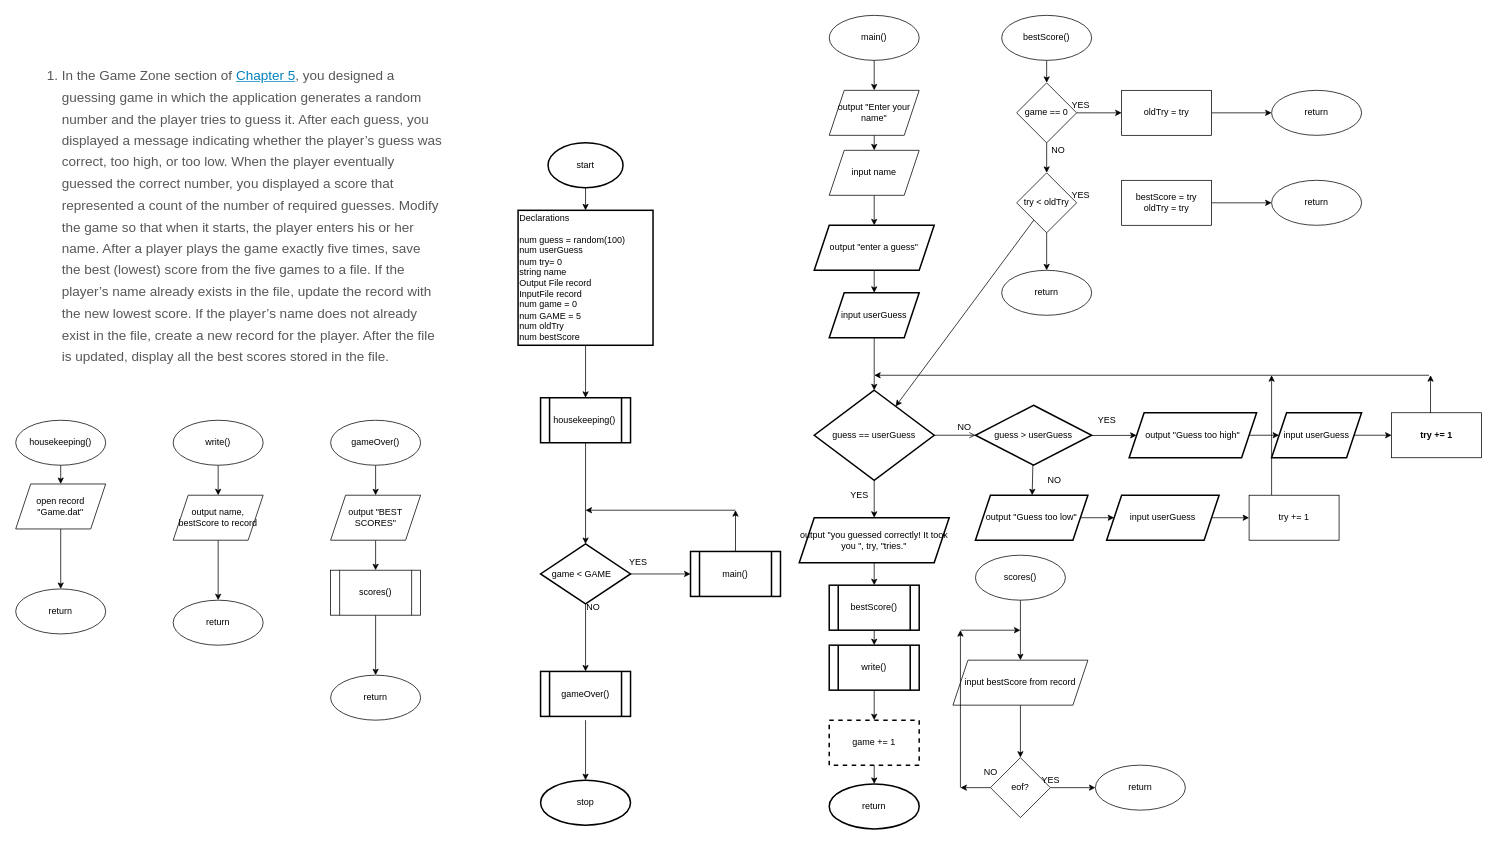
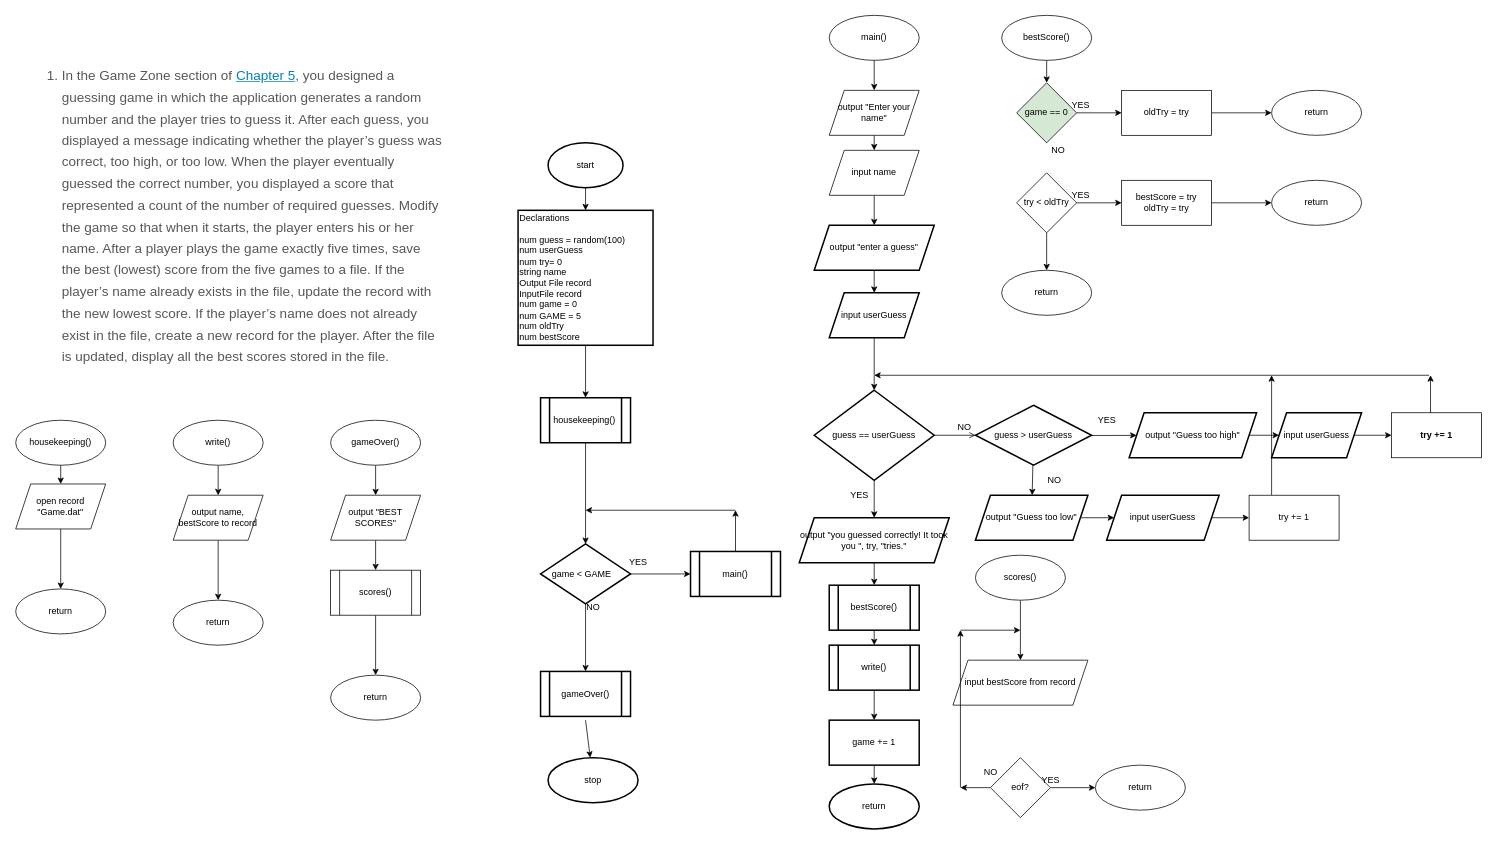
(1047, 113) -> (1047, 113)
(1047, 155) -> none
(966, 311) -> (1097, 203)
(1020, 729) -> none
(874, 743) -> (874, 743)
(585, 803) -> (593, 780)
